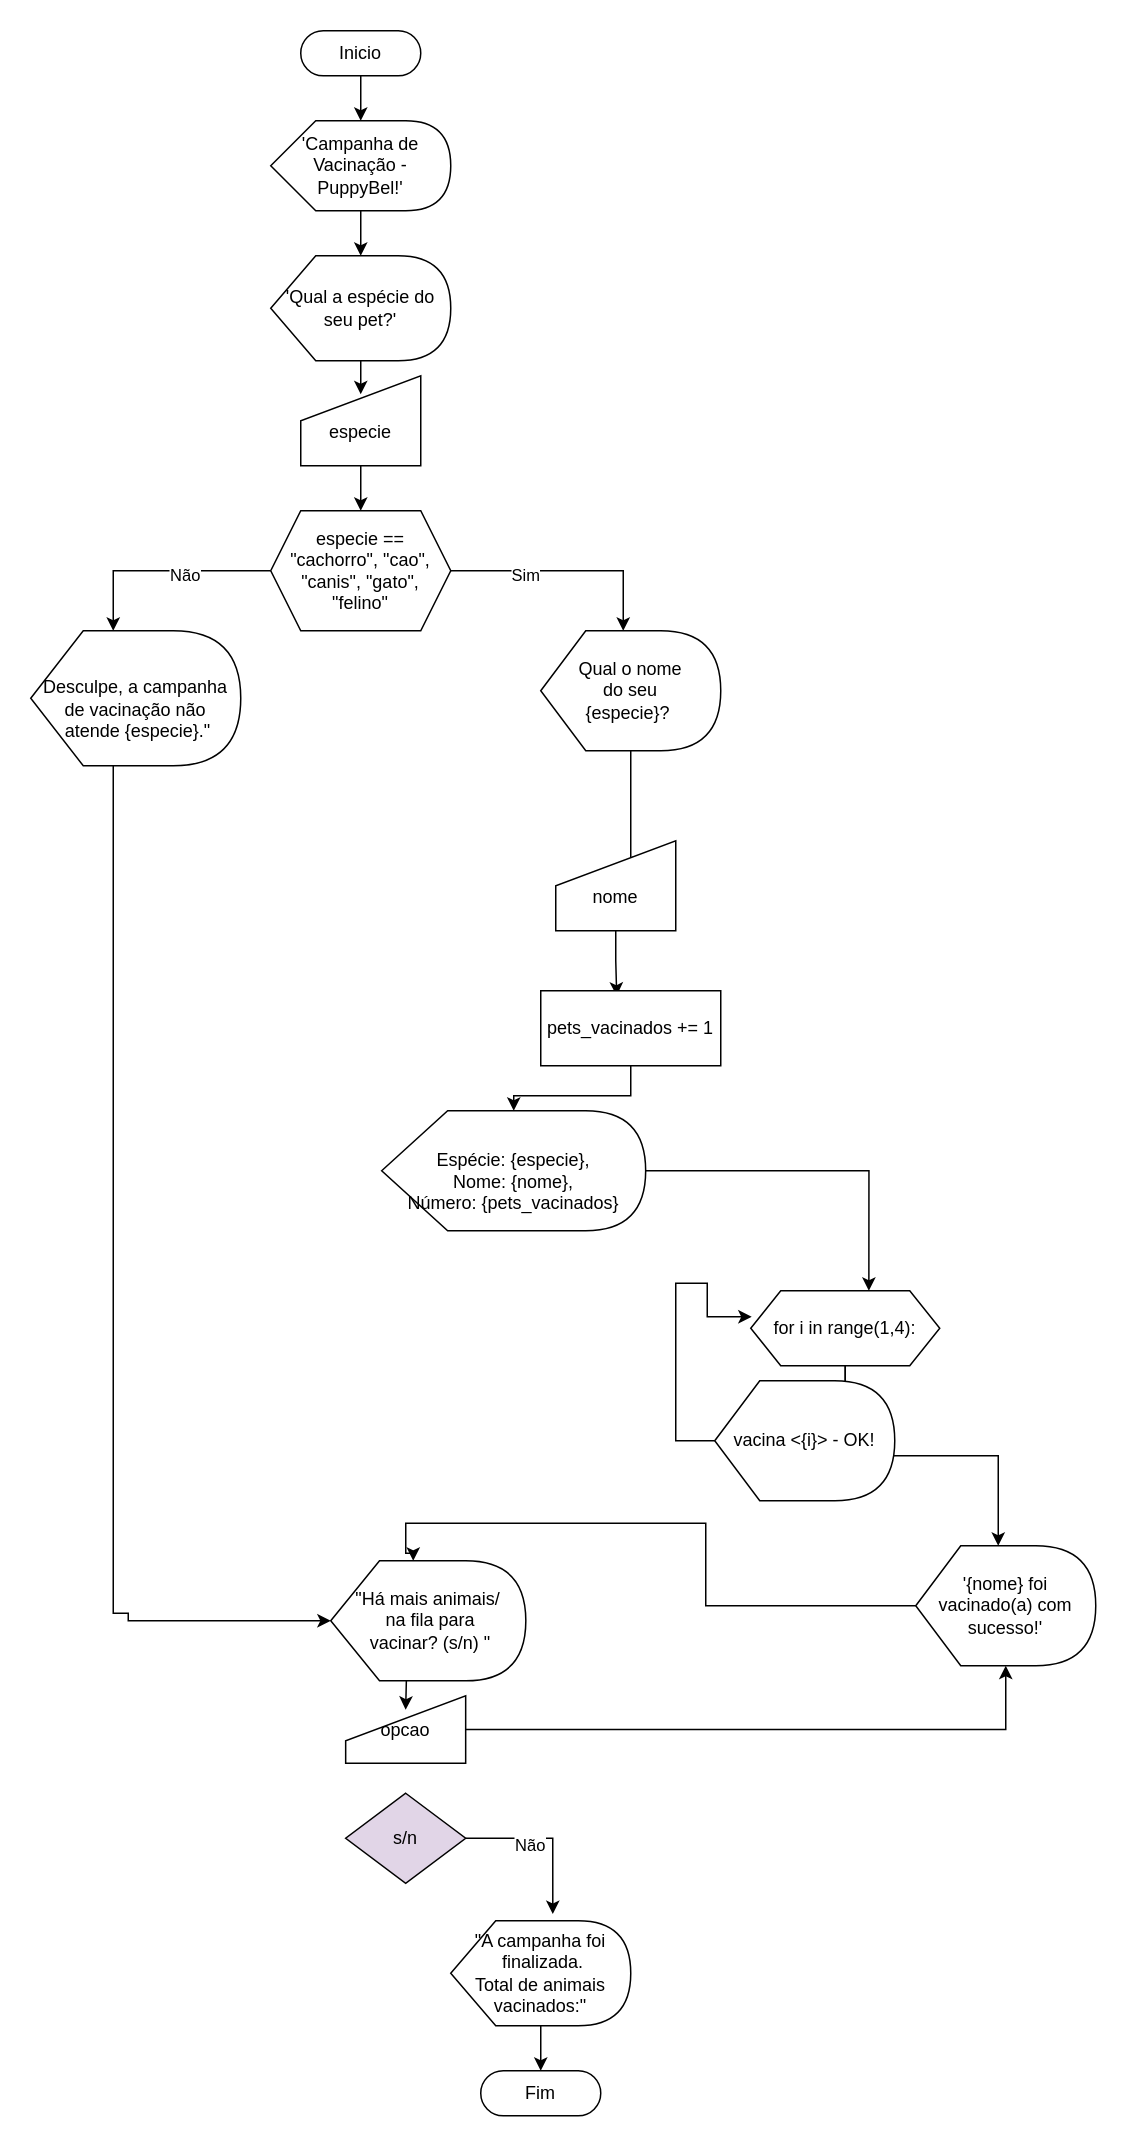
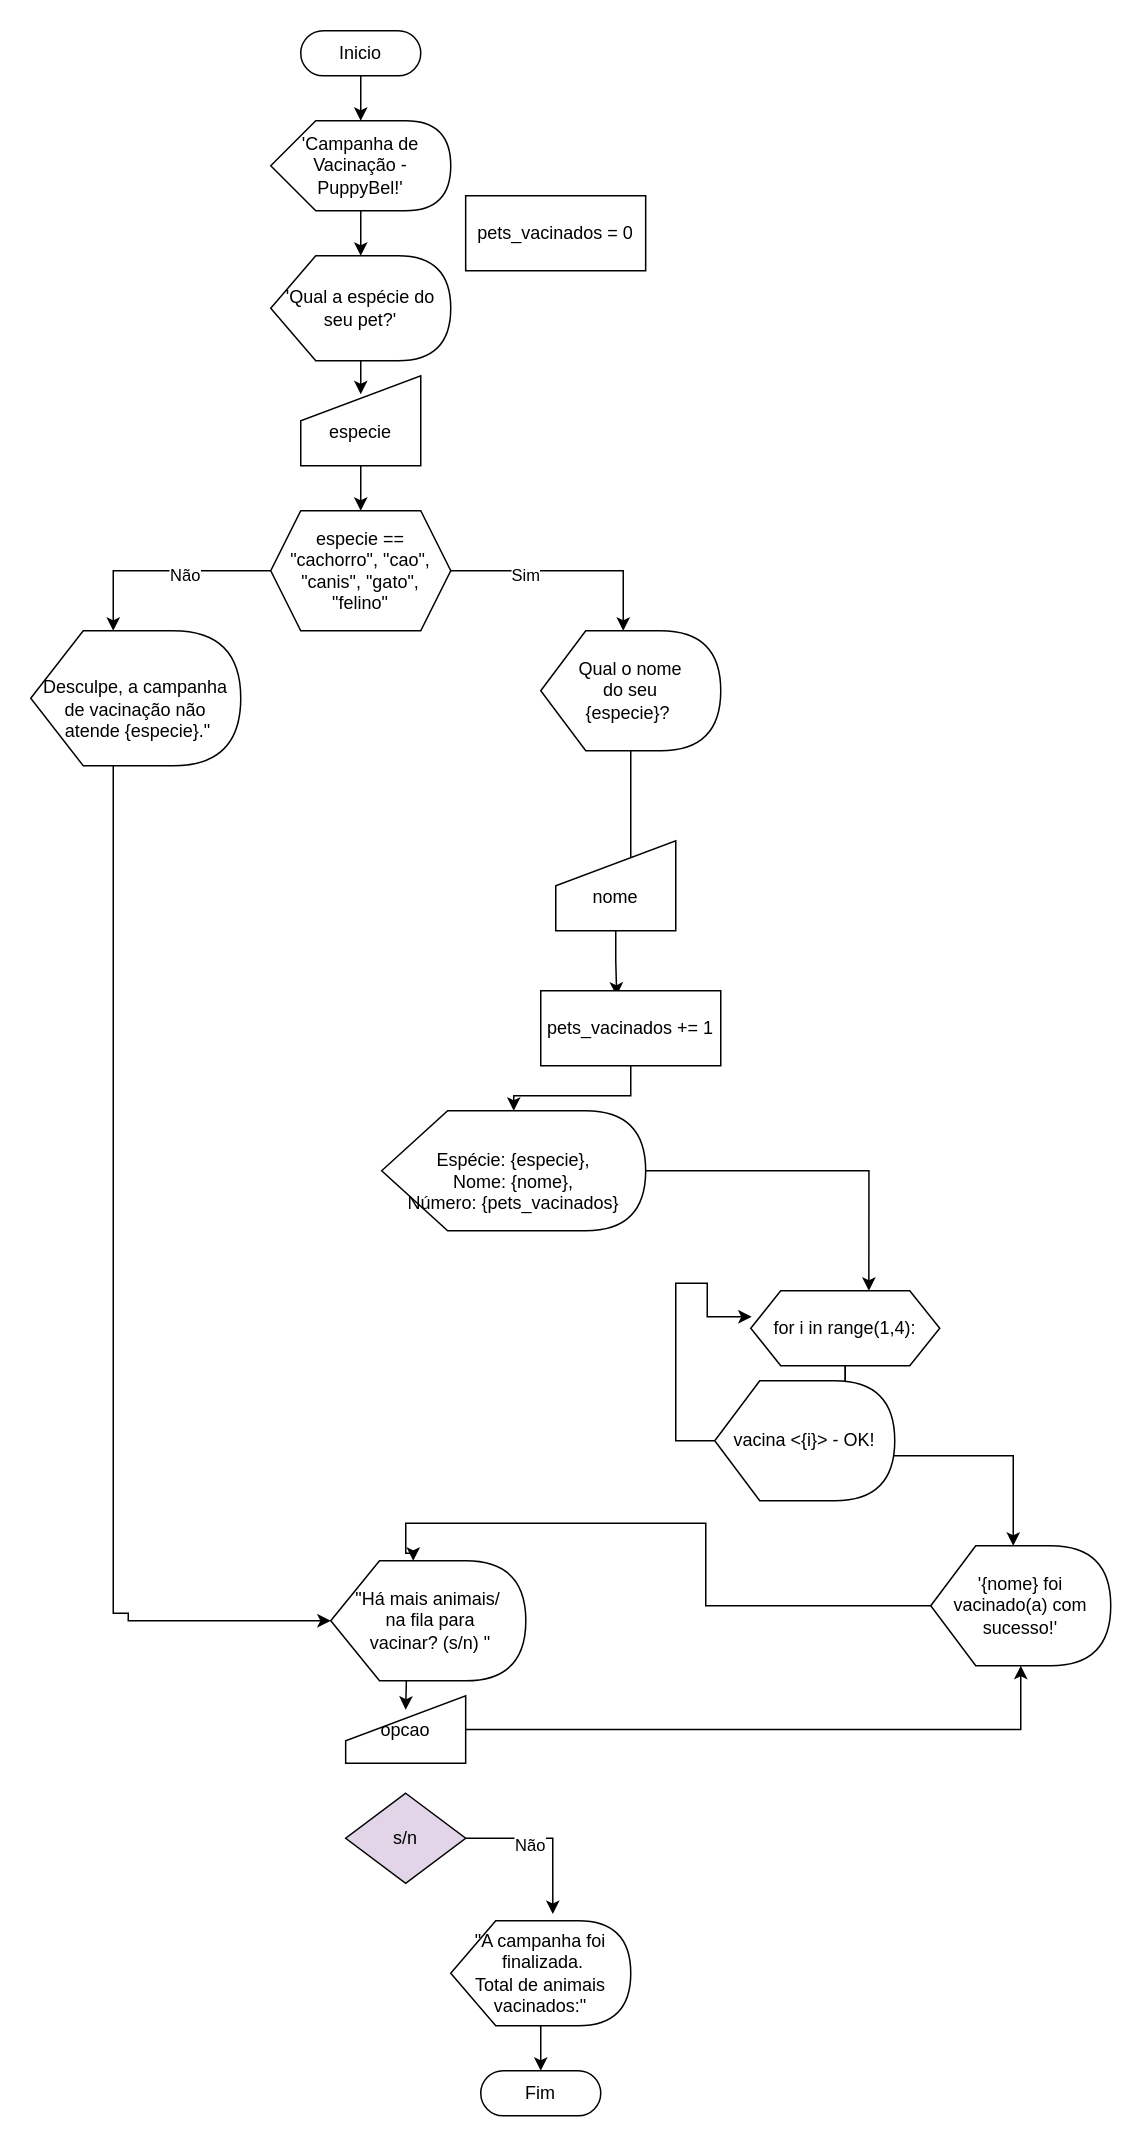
none -> (556, 233)
(1006, 1606) -> (1021, 1606)
